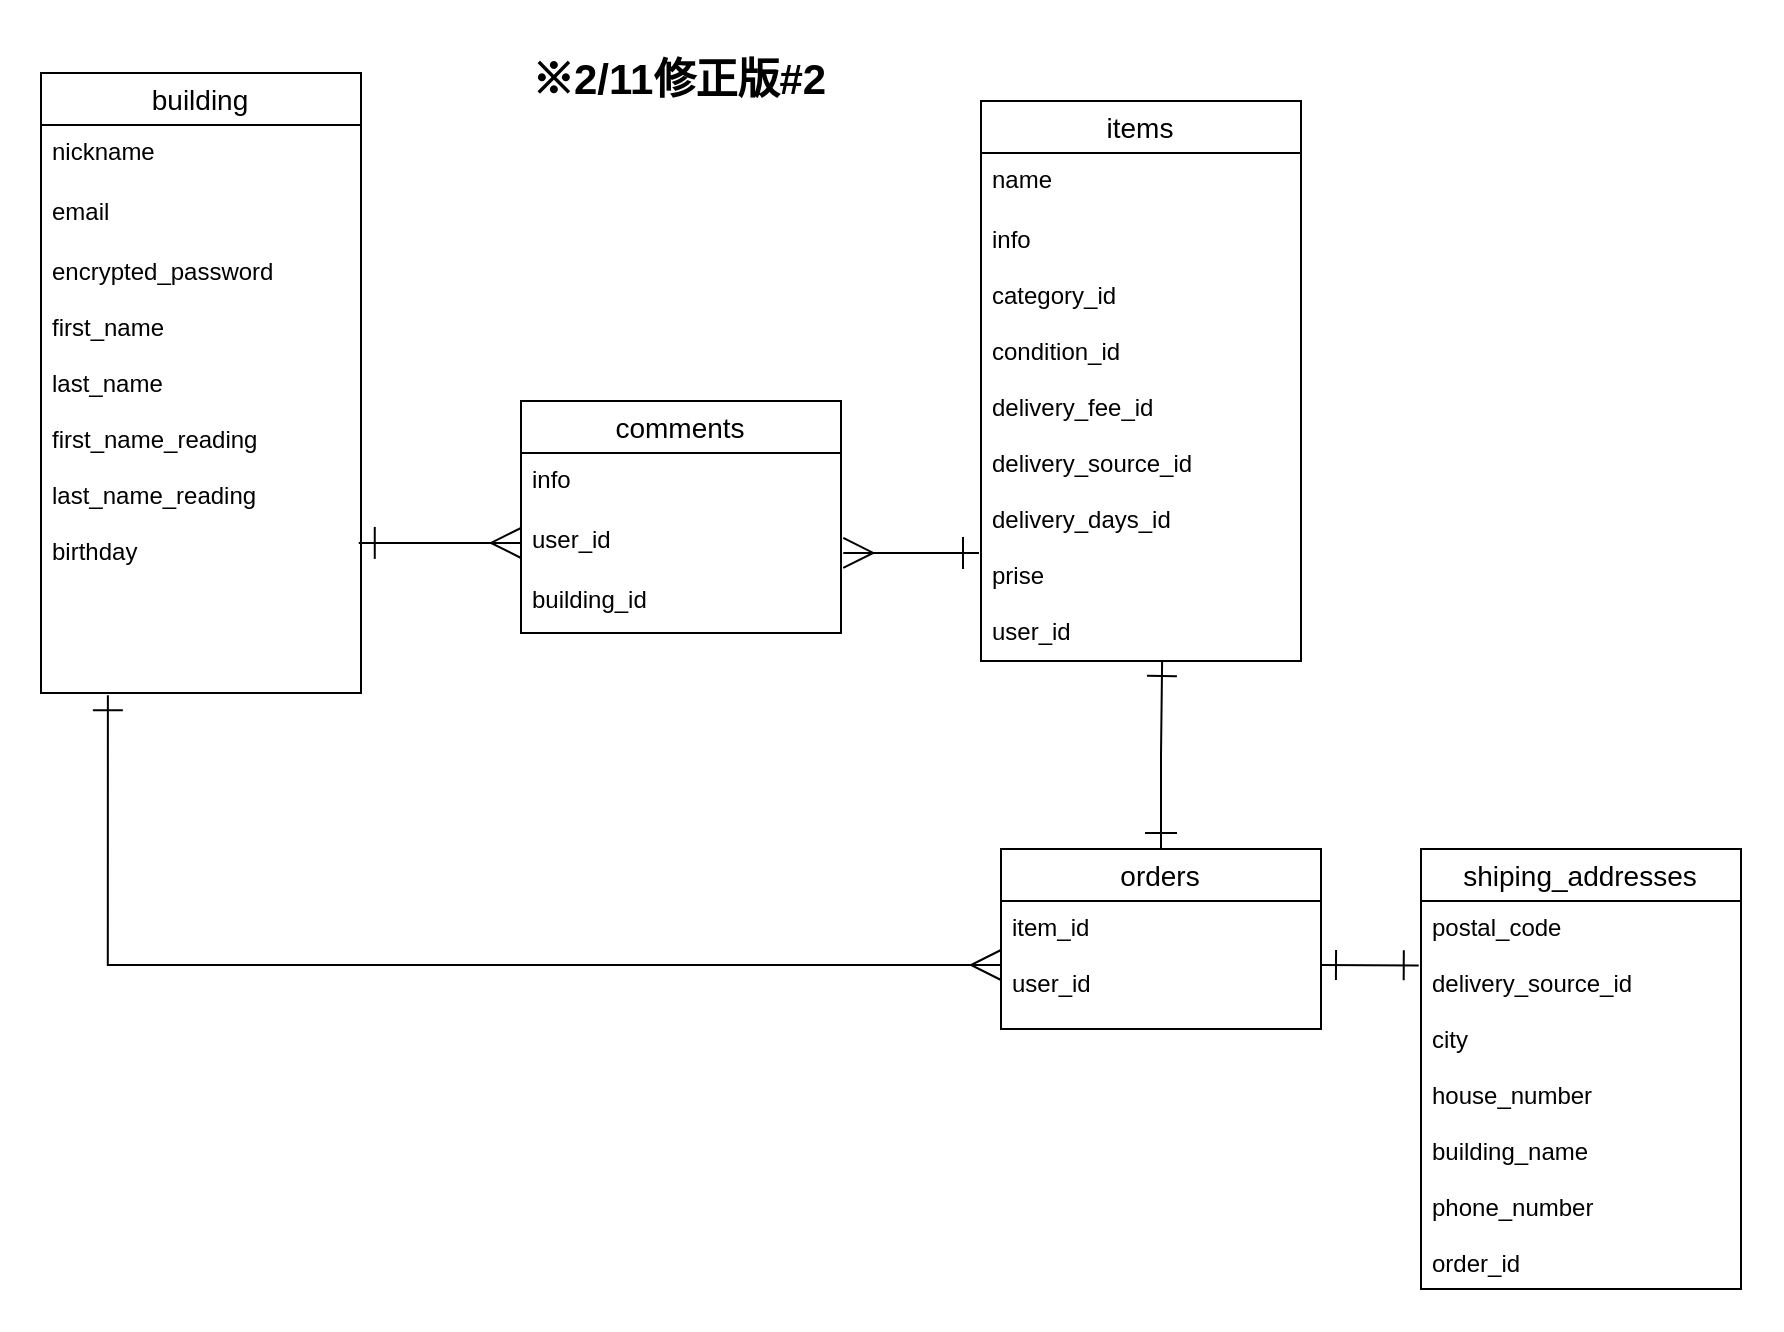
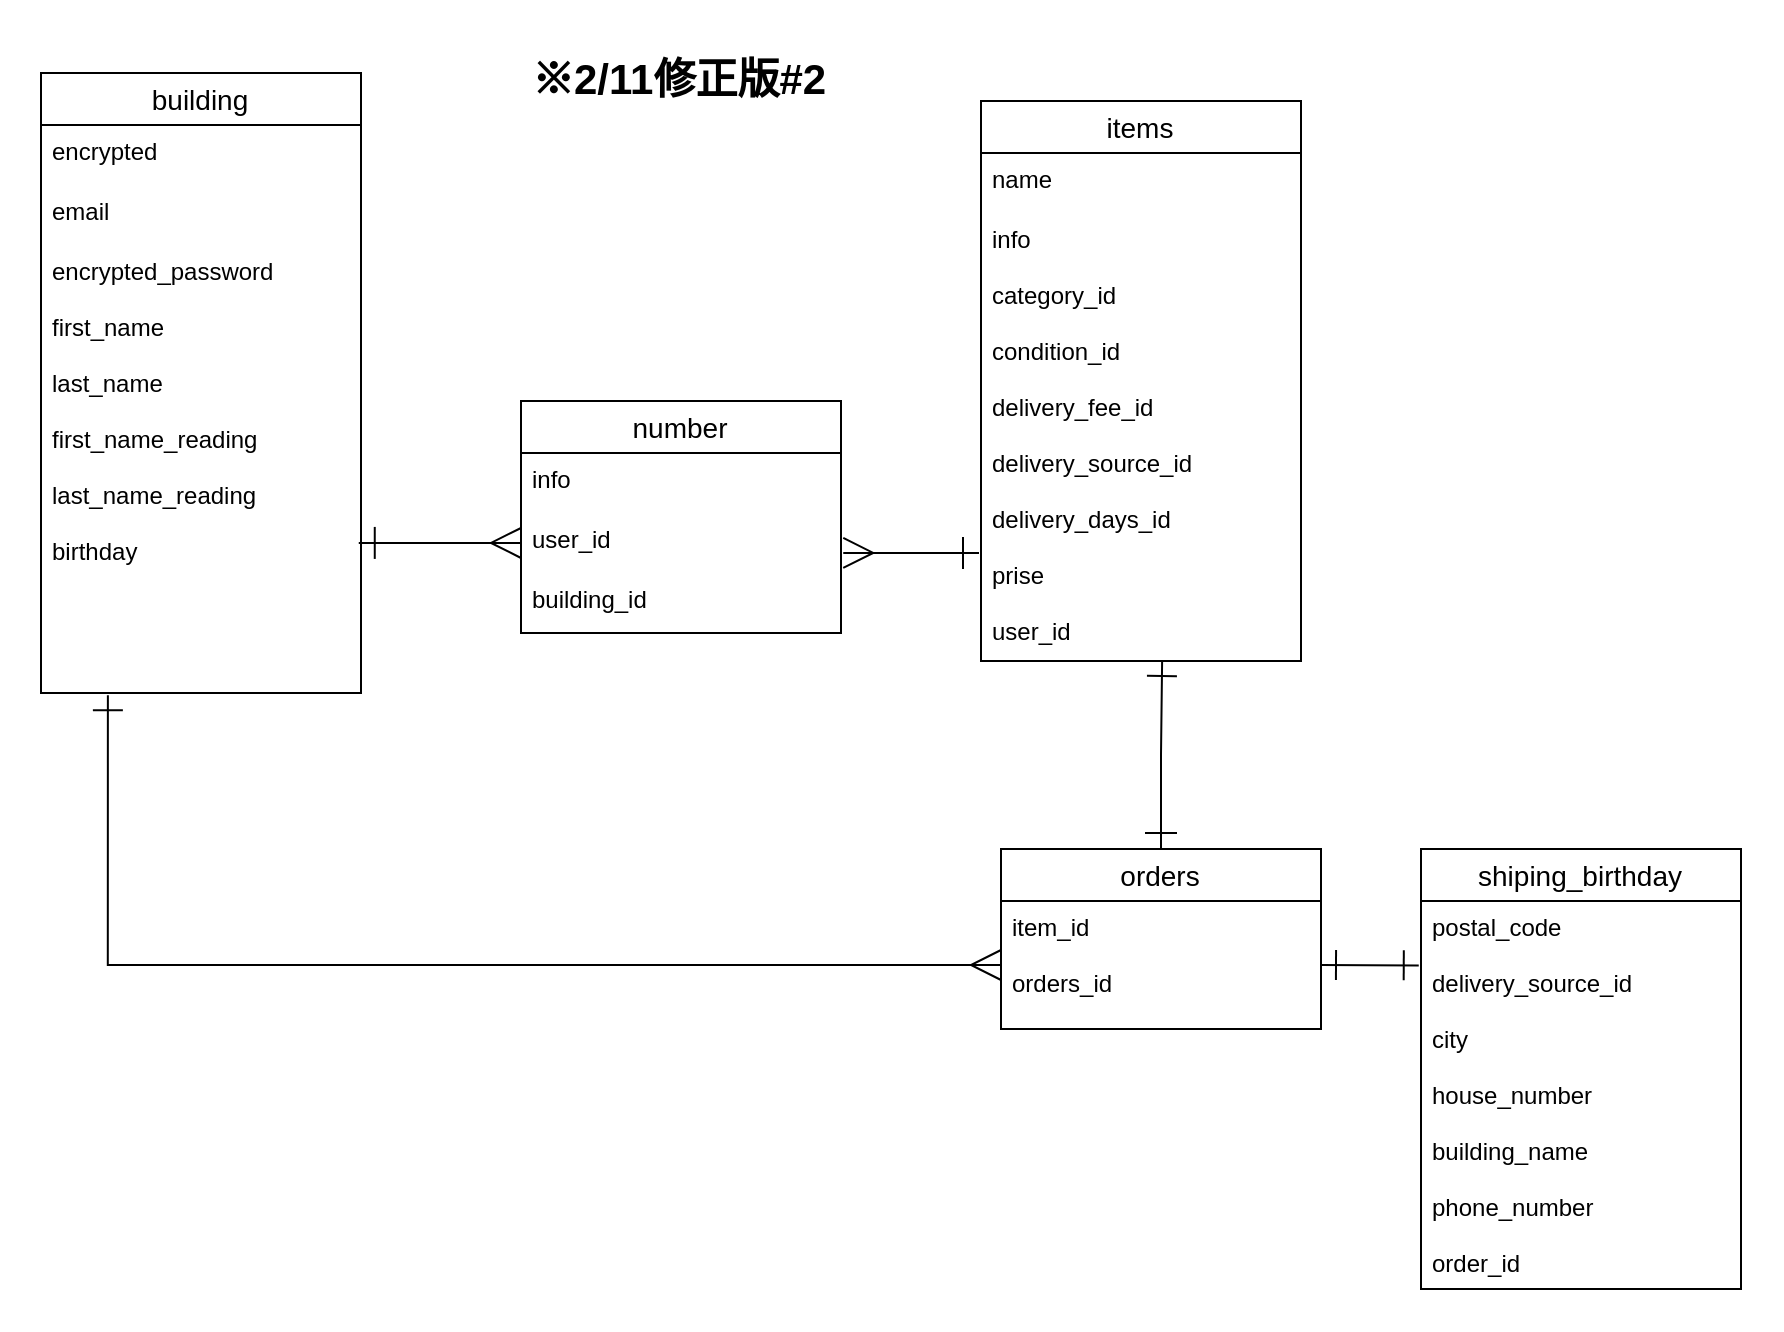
(103, 152) -> (112, 152)
(680, 429) -> (680, 429)
(1580, 877) -> (1580, 877)
(1053, 928) -> (1053, 928)
